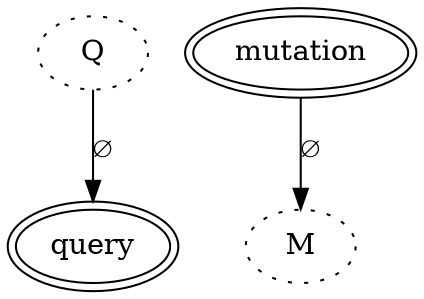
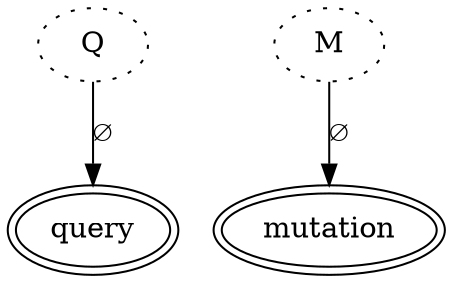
(301, 143) -> (329, 123)
